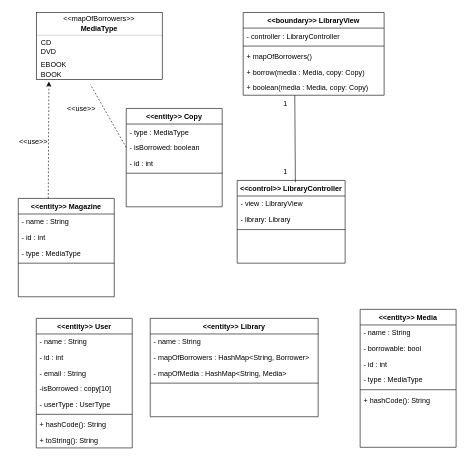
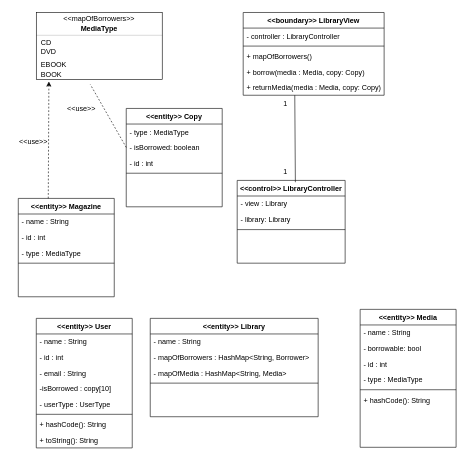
(309, 88) -> (317, 88)
(274, 204) -> (267, 204)
